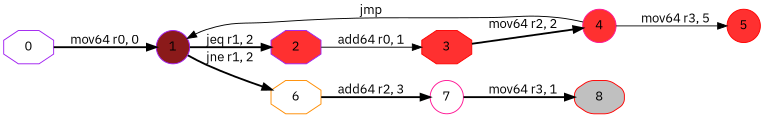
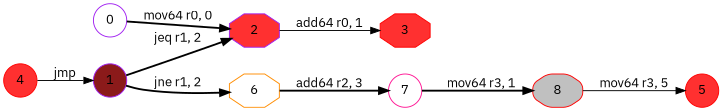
(599, 26) -> (20, 80)
(667, 26) -> (629, 91)
(523, 37) -> none
(29, 47) -> (110, 20)
(100, 47) -> (173, 25)
